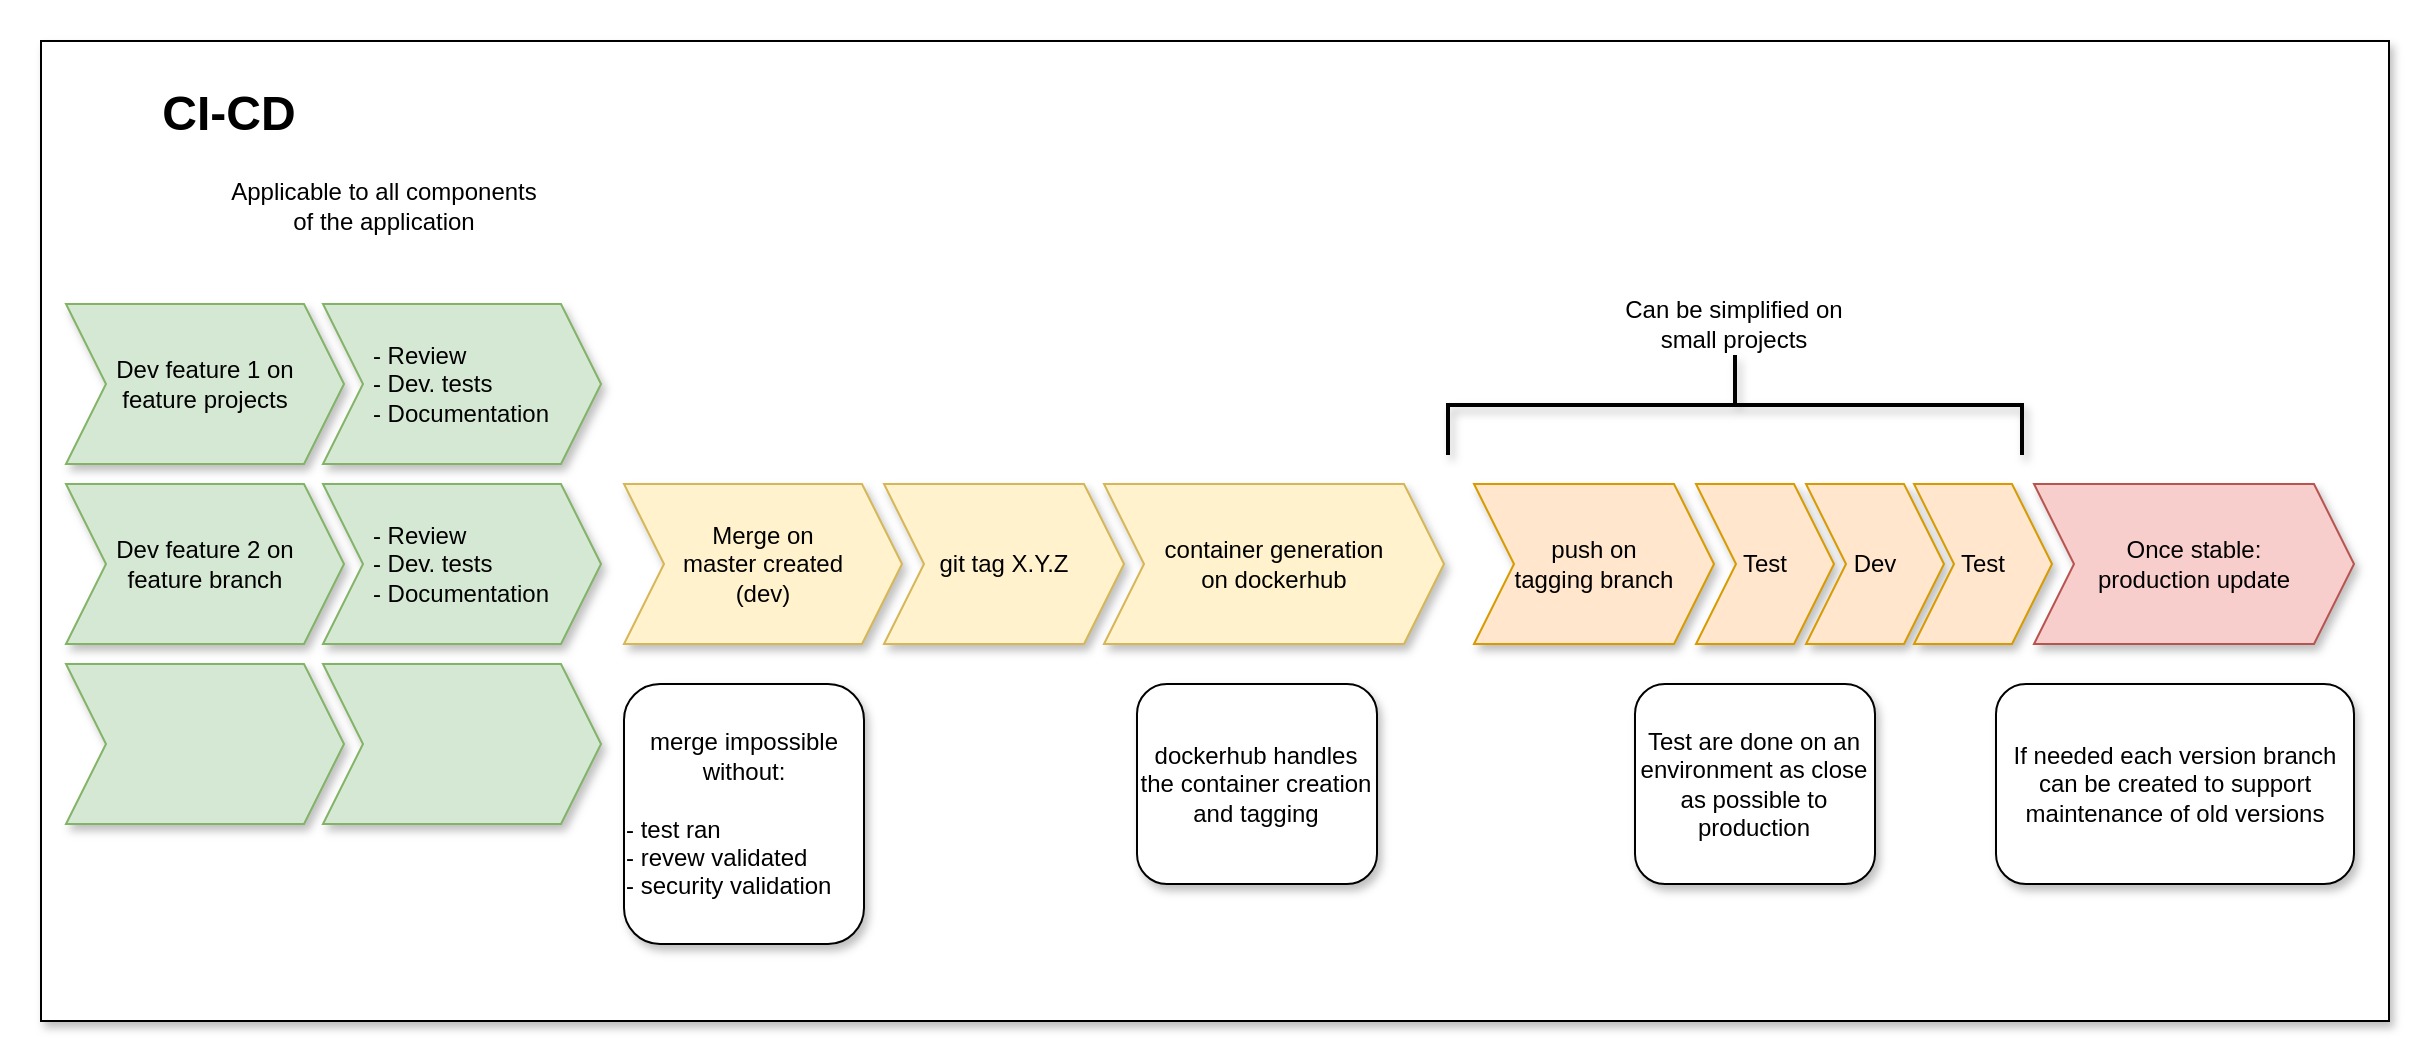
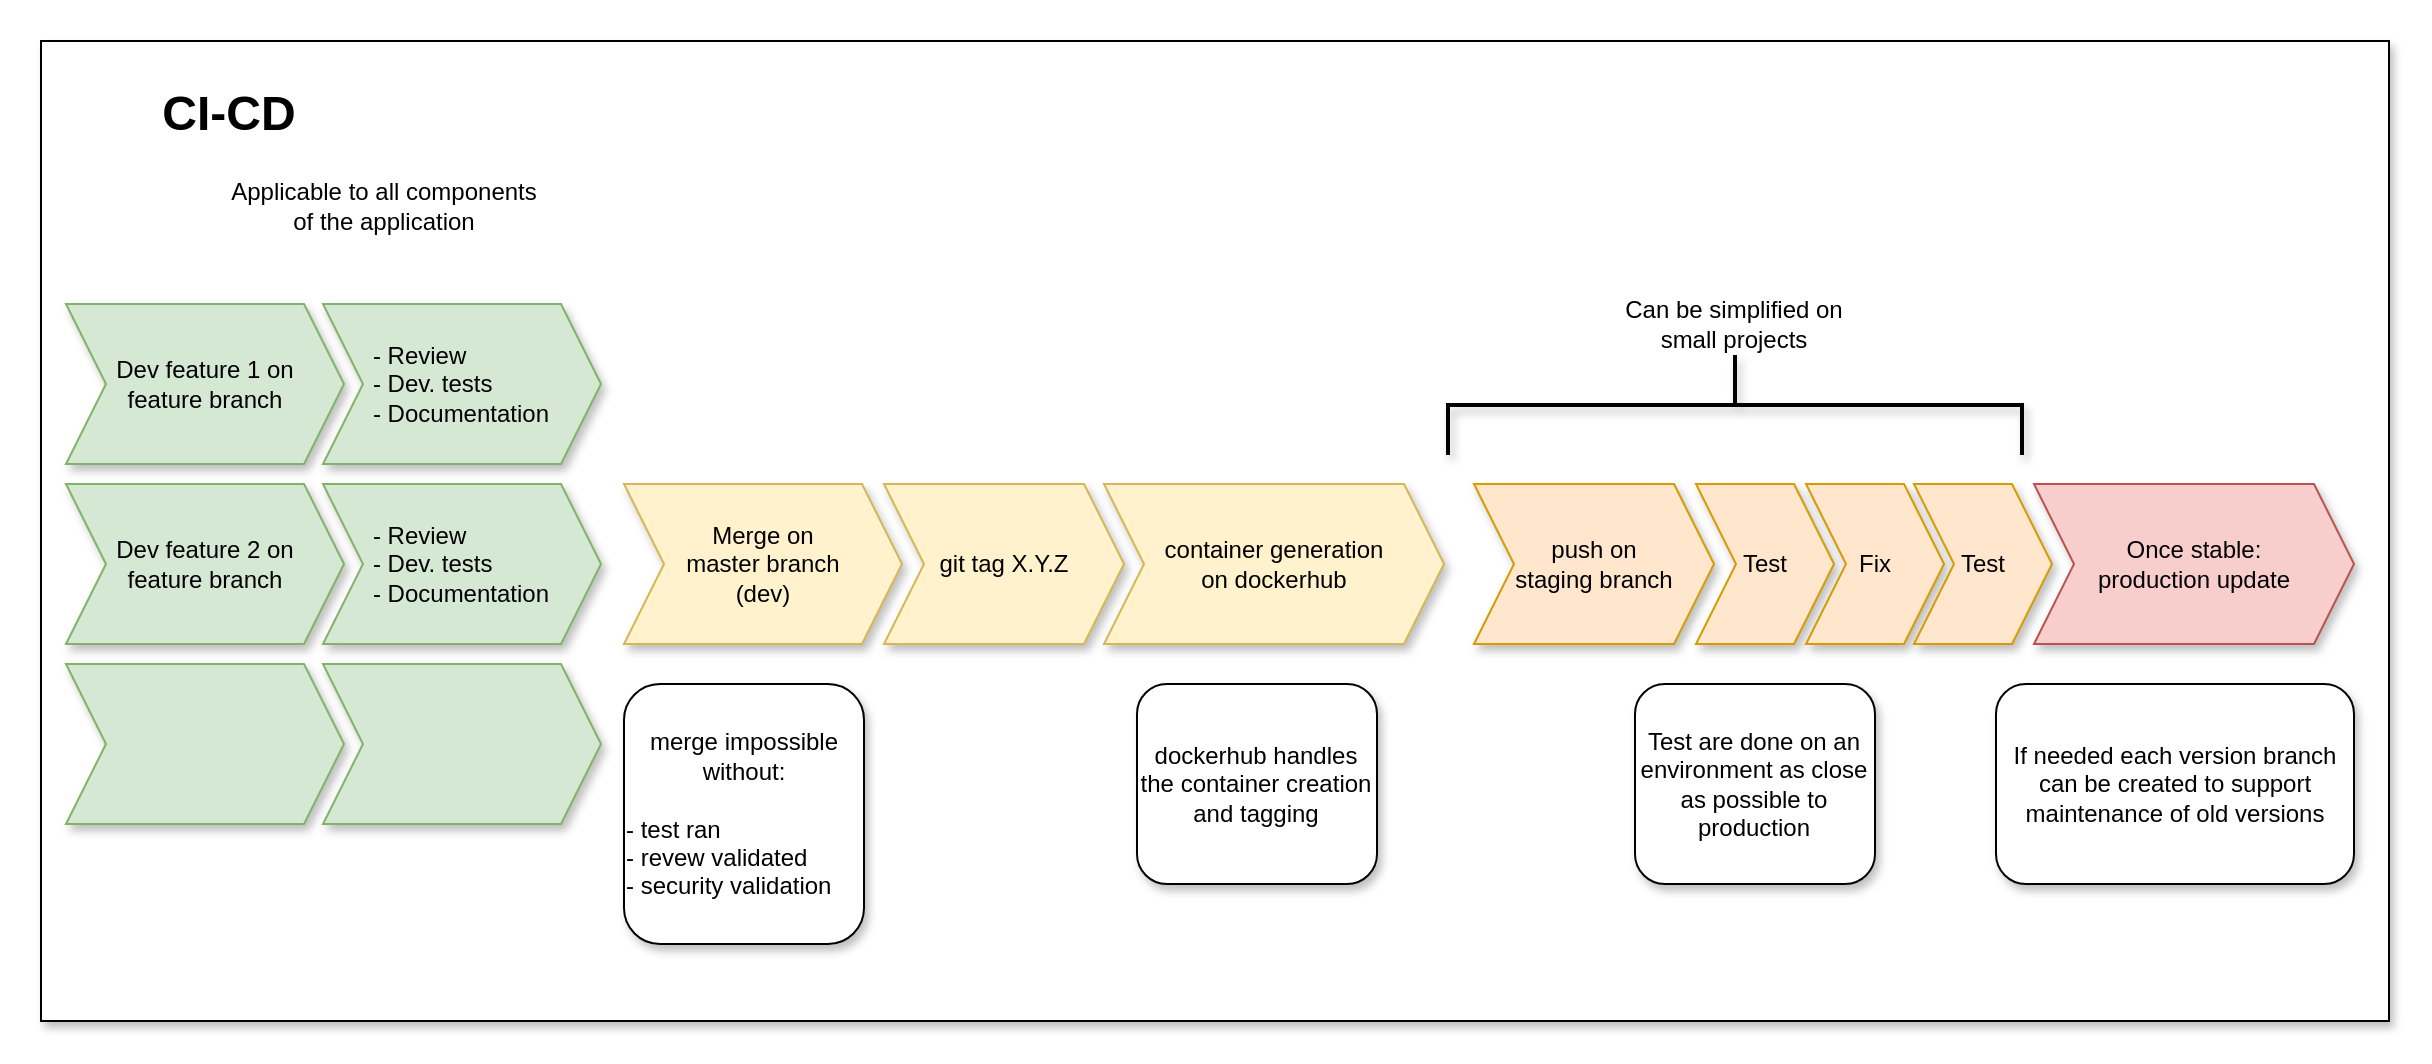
(206, 385) -> (206, 385)
(764, 565) -> (764, 565)
(1595, 565) -> (1595, 565)
(1876, 565) -> (1876, 565)
